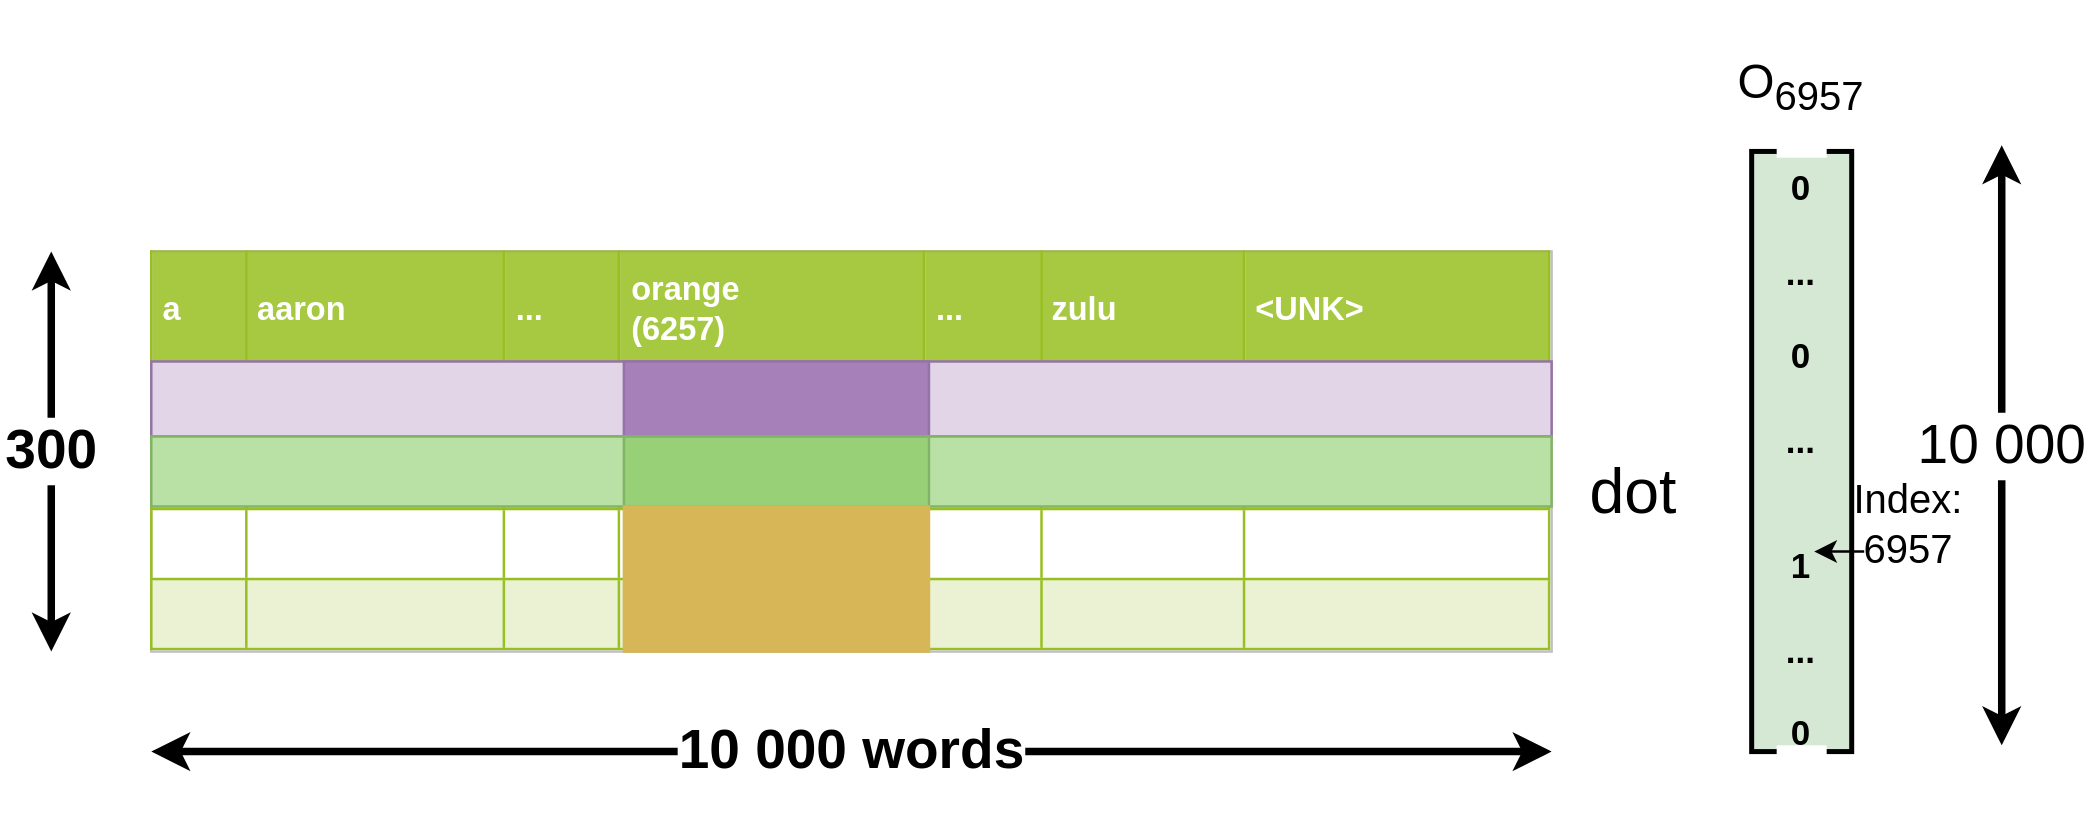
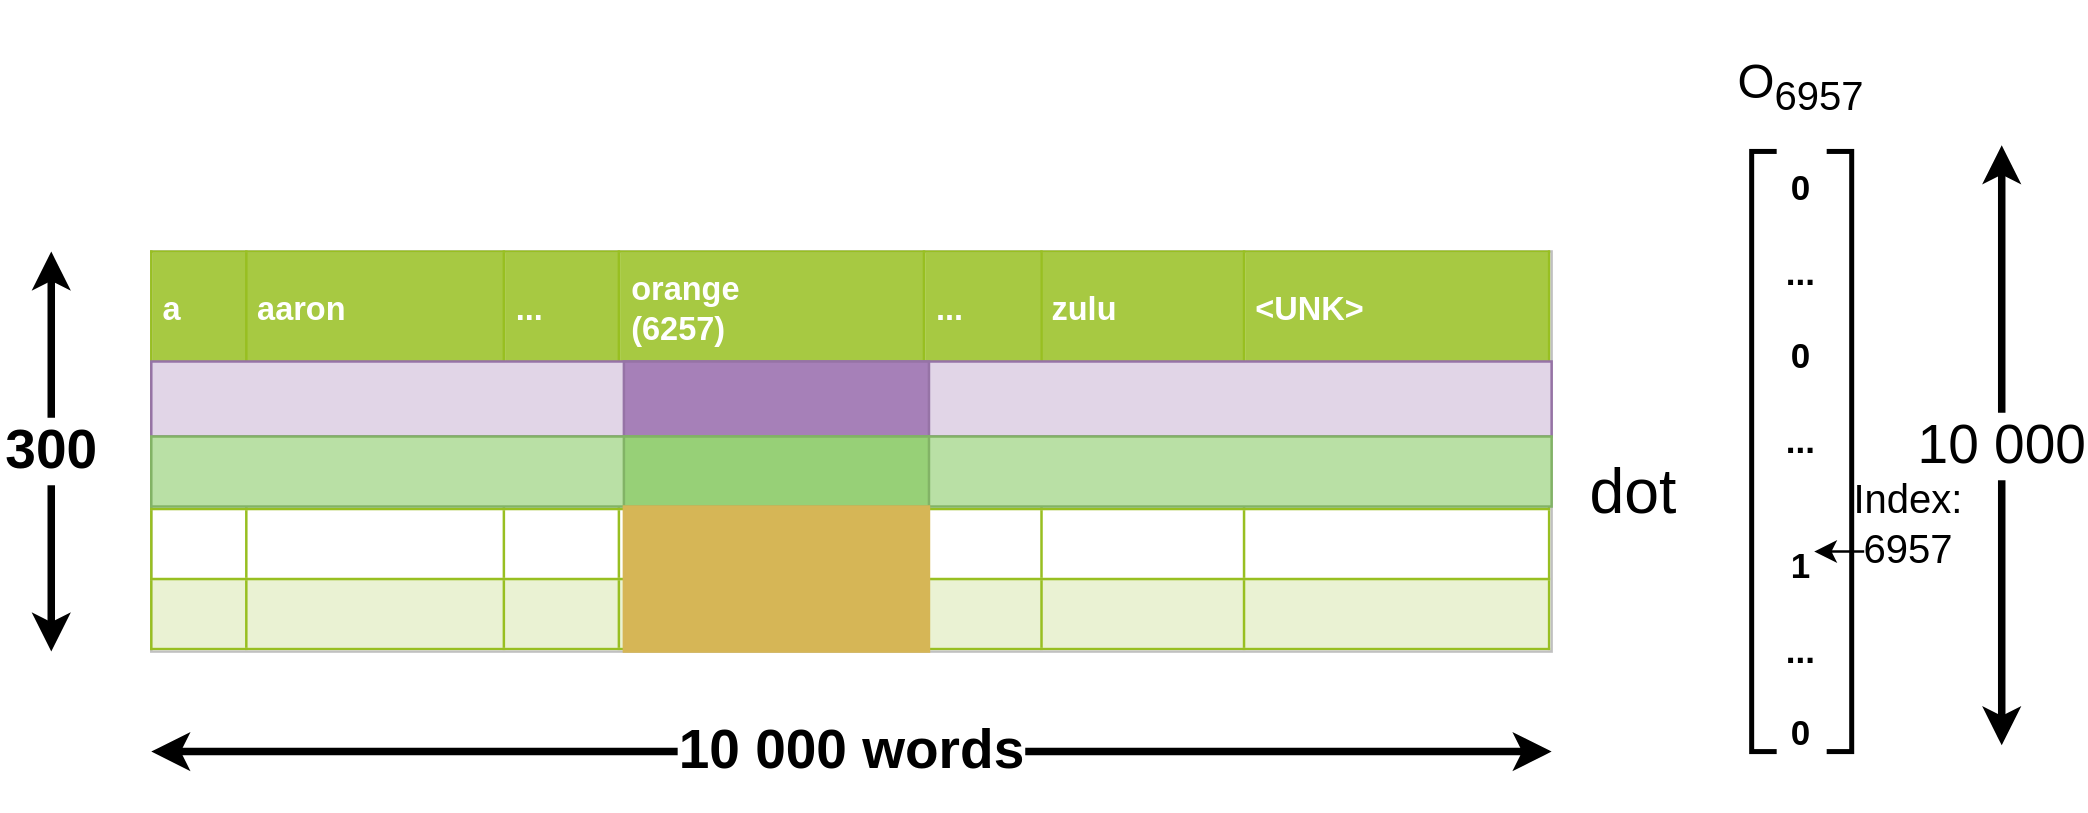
(1801, 451) -> (1801, 451)
